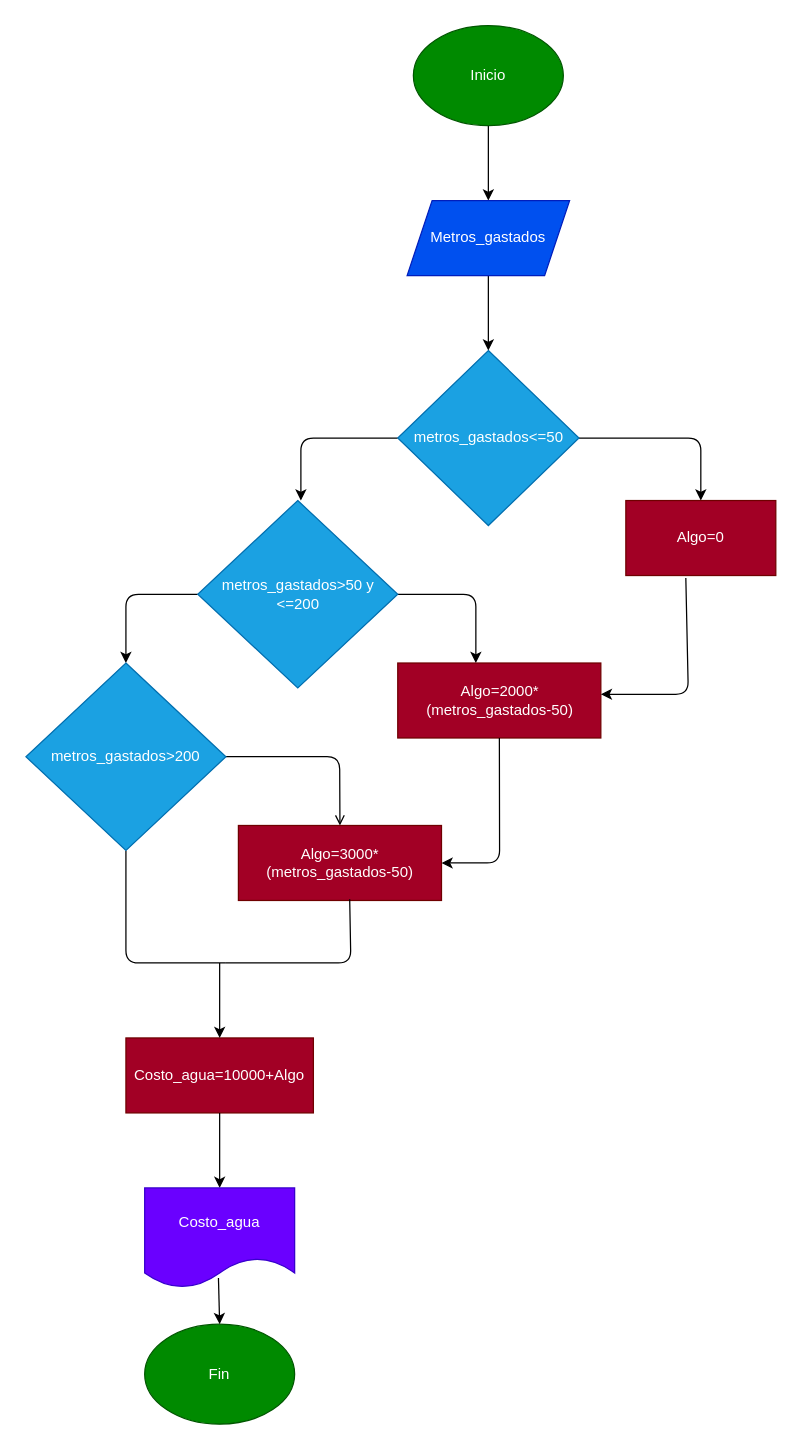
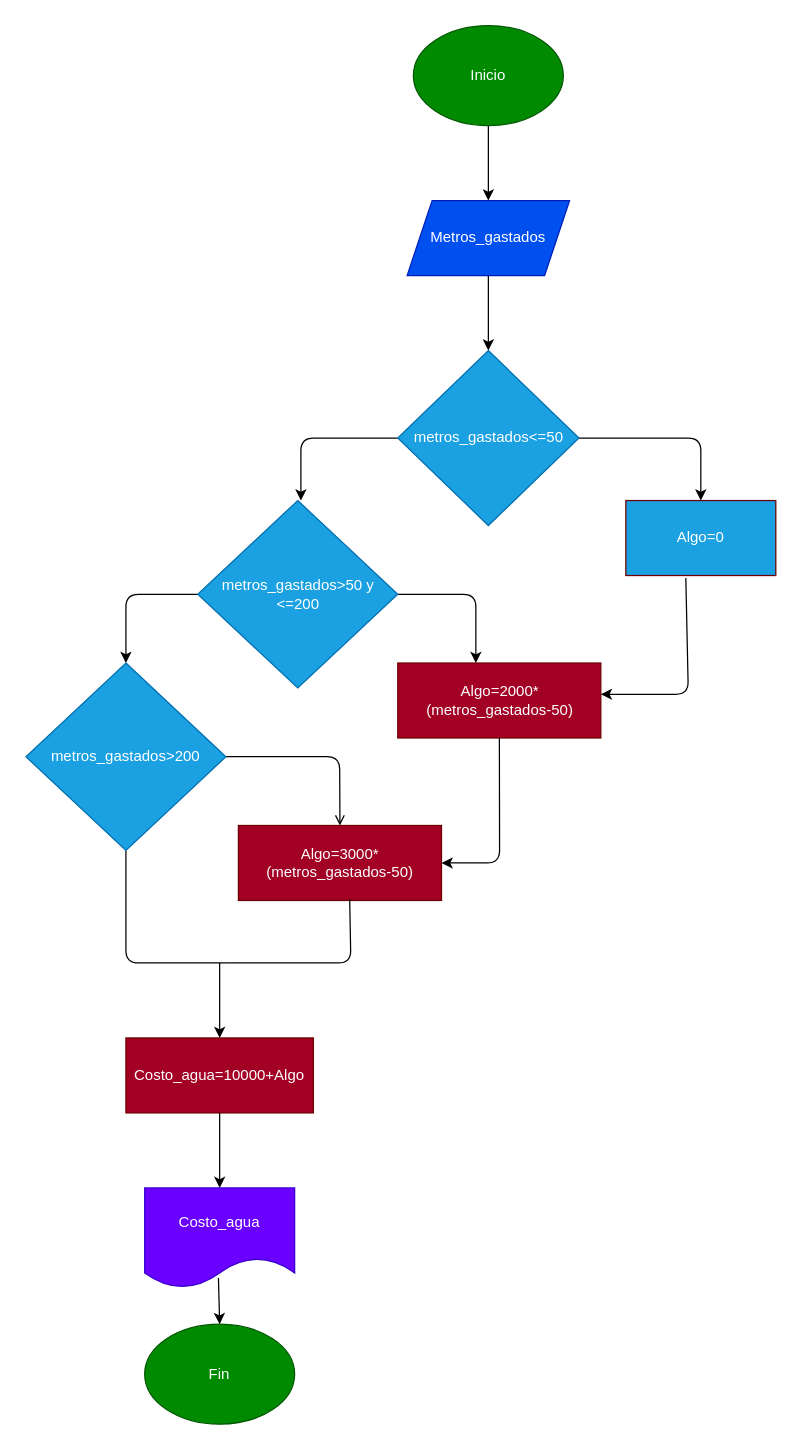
(701, 538) -> (701, 538)
